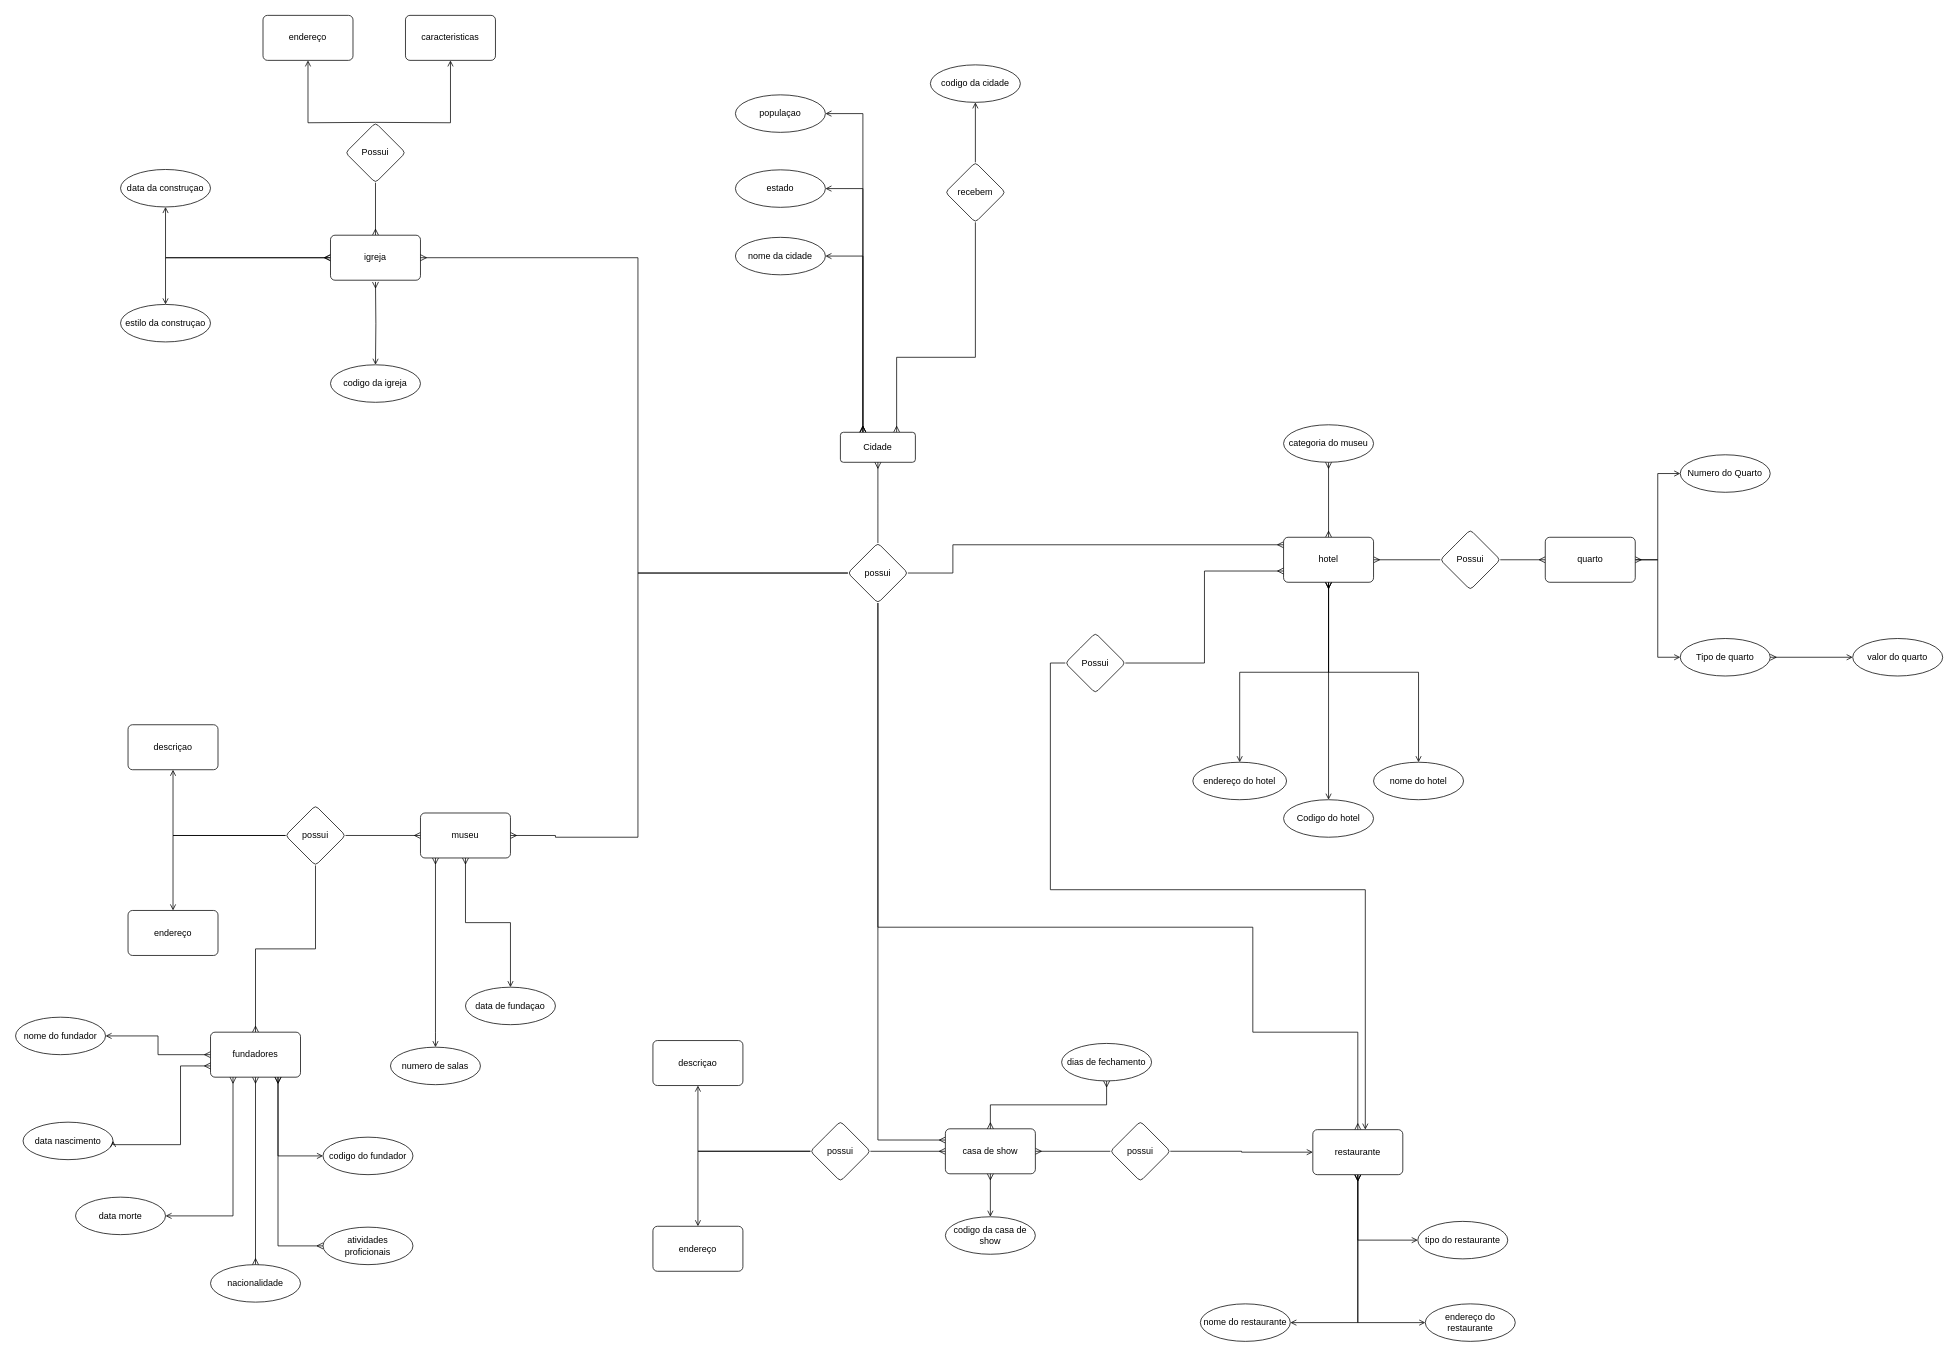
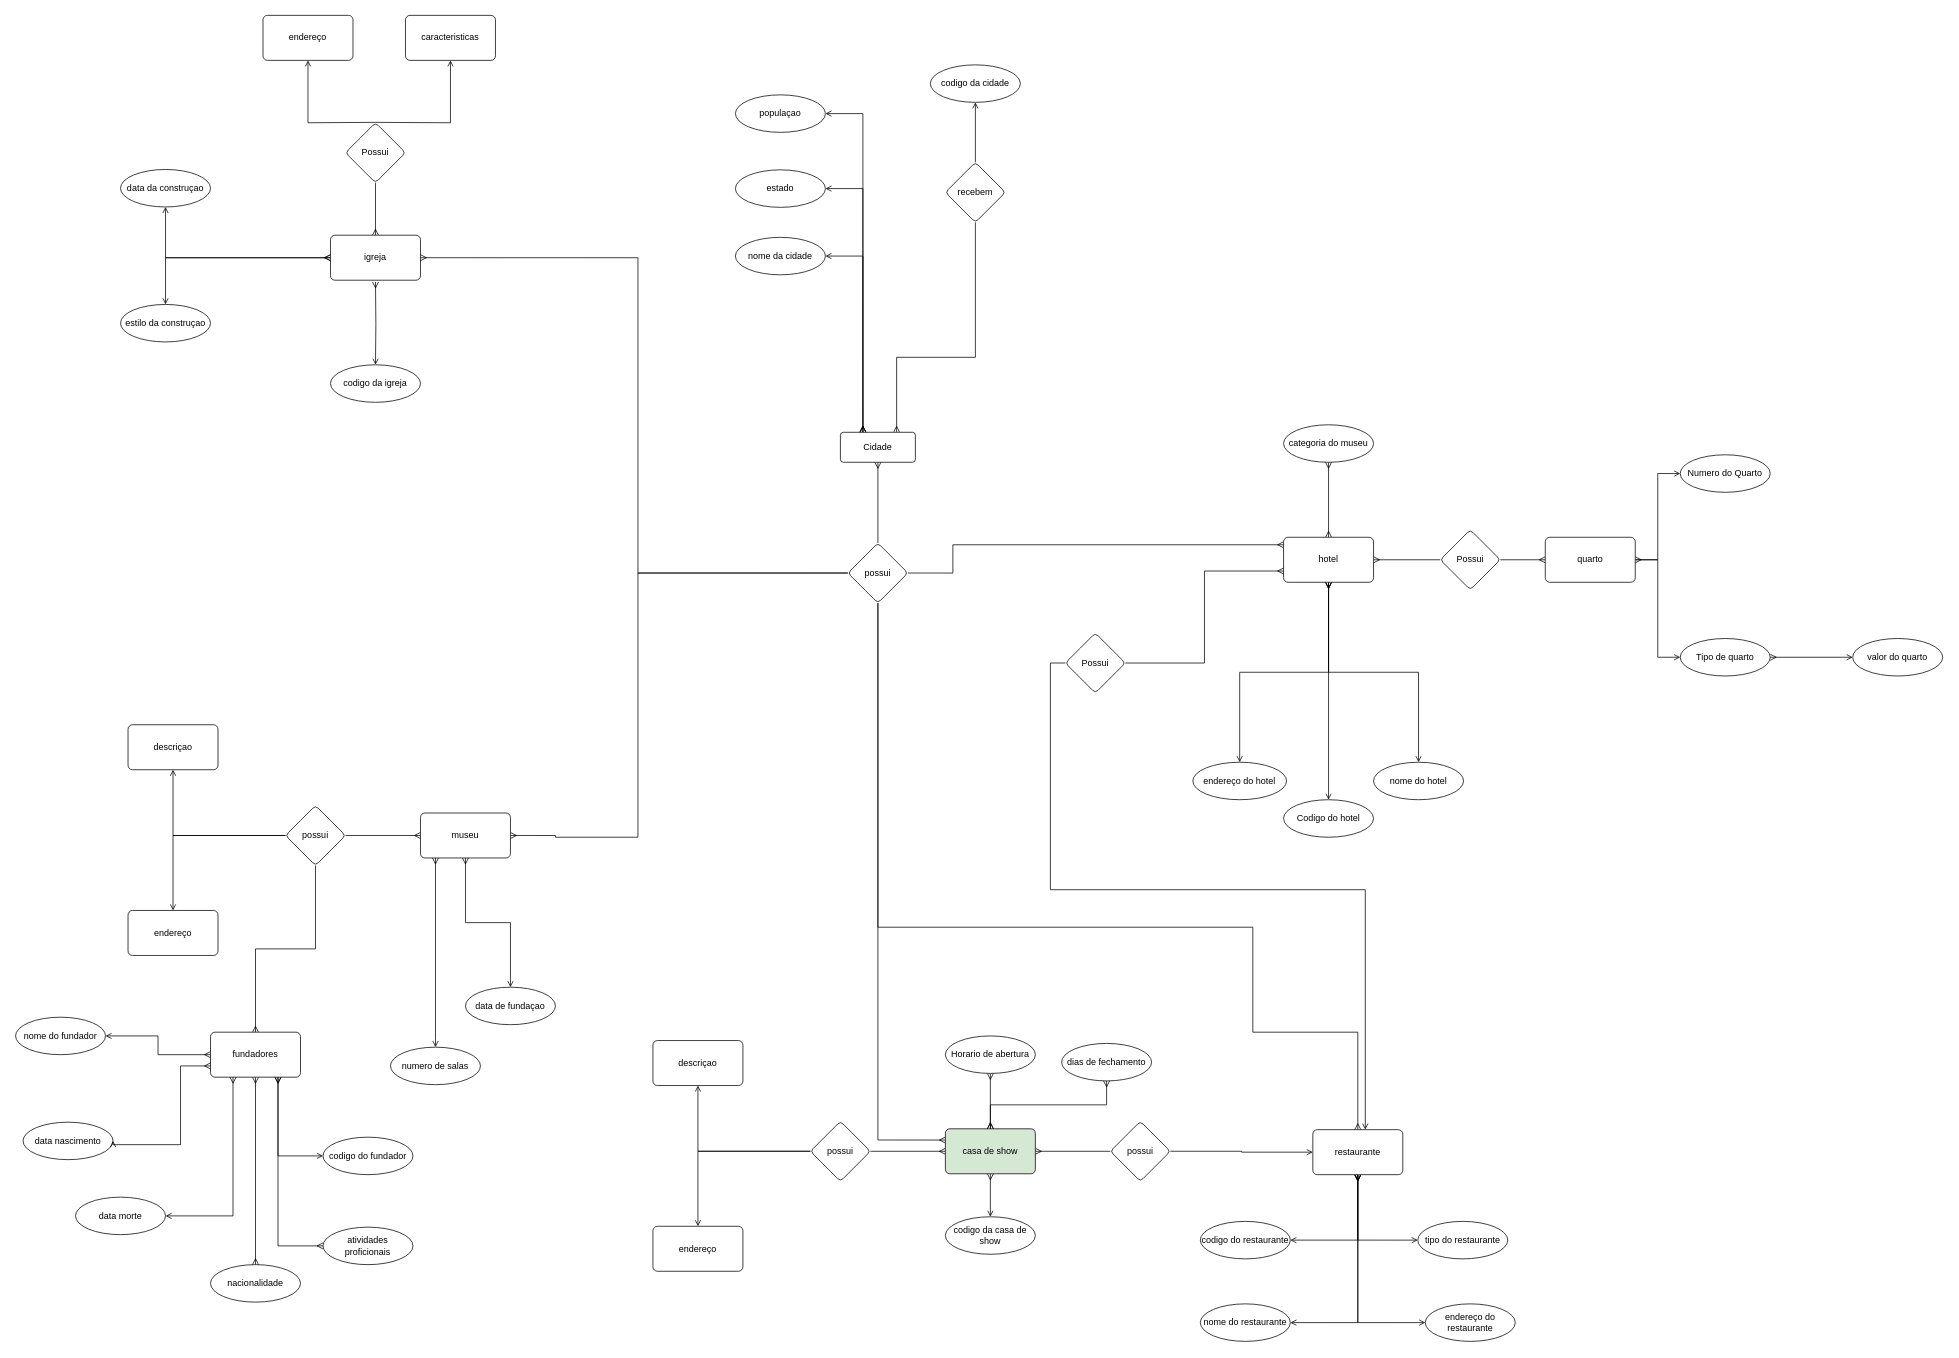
none -> (990, 1055)
none -> (990, 1088)
(990, 1152) -> (990, 1152)
none -> (1245, 1240)
none -> (1323, 1240)
